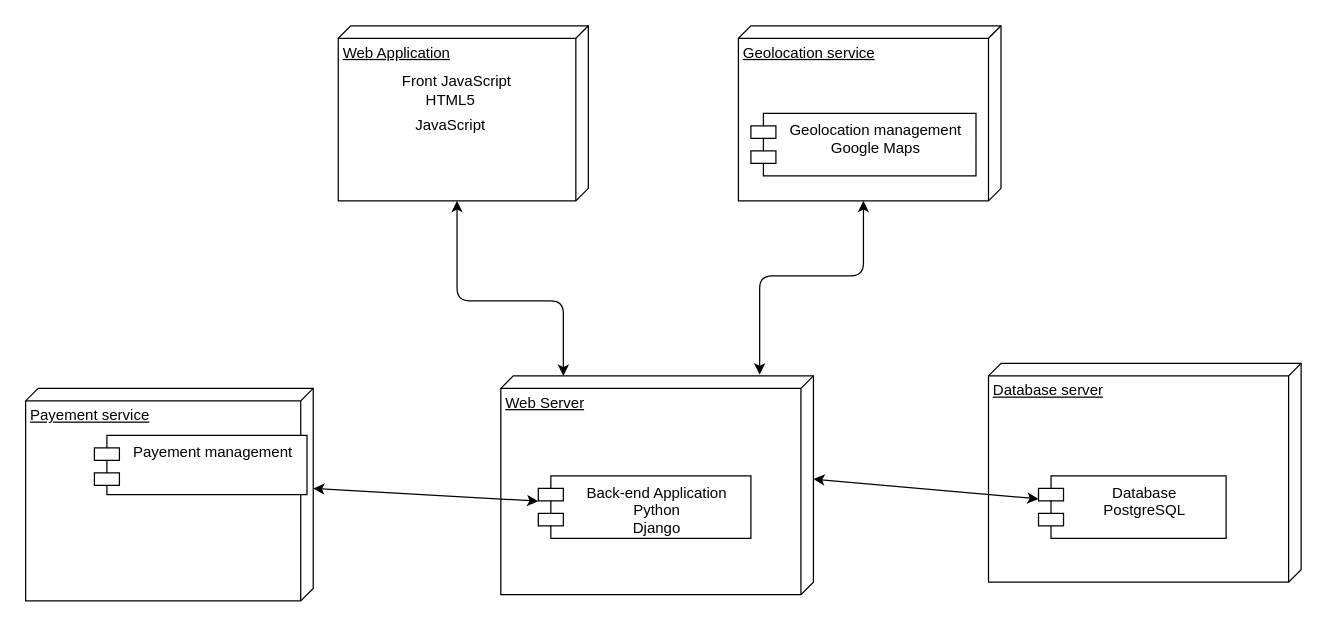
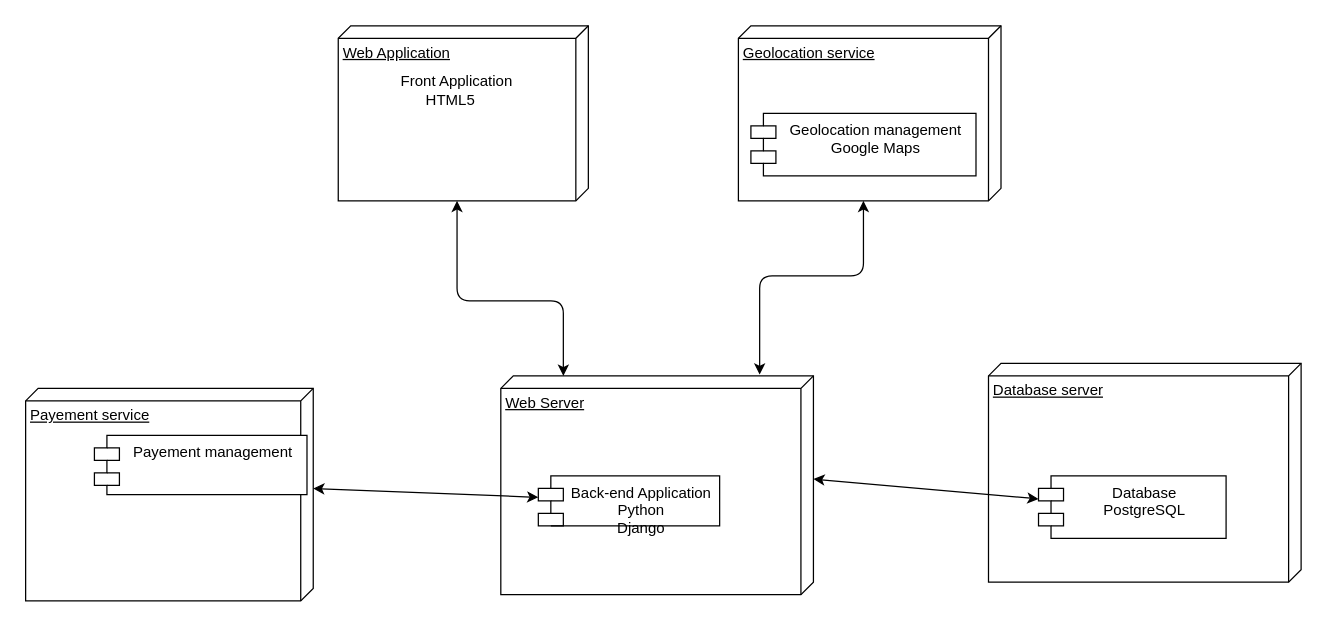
(457, 82) -> (457, 82)
(451, 126) -> none
(644, 507) -> (629, 501)
